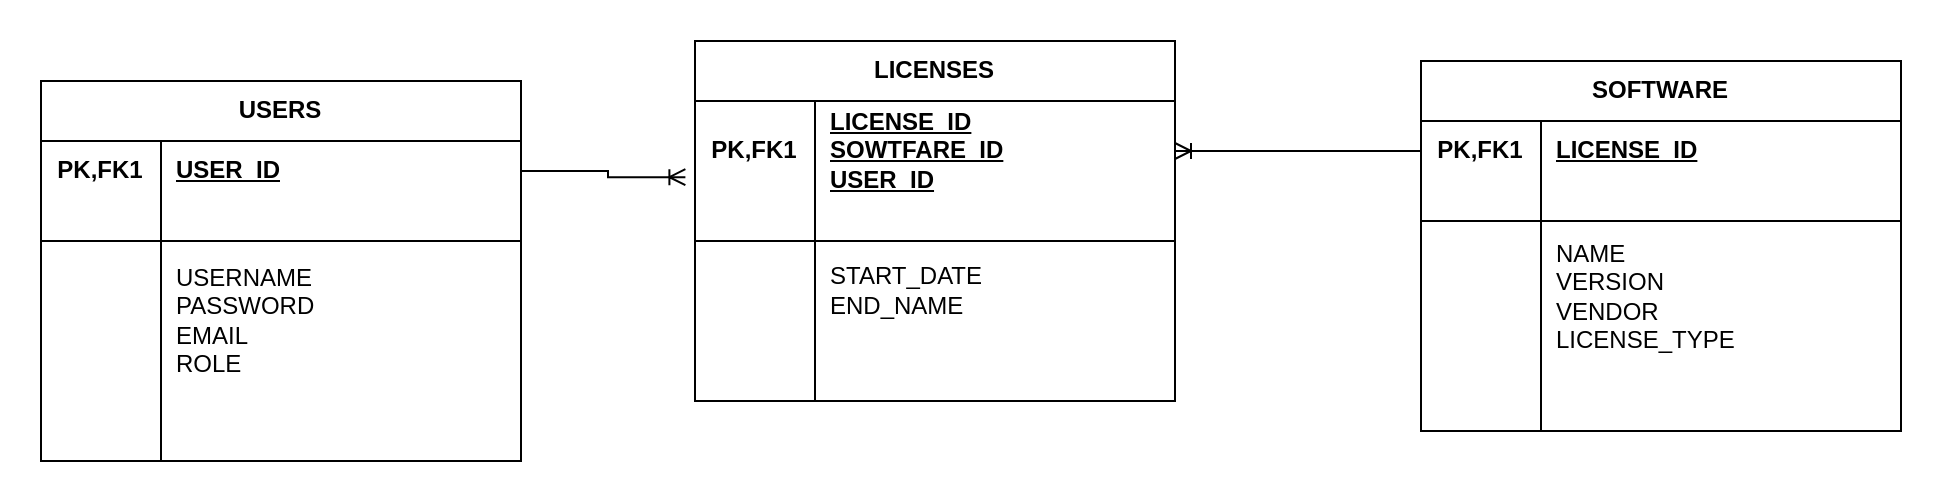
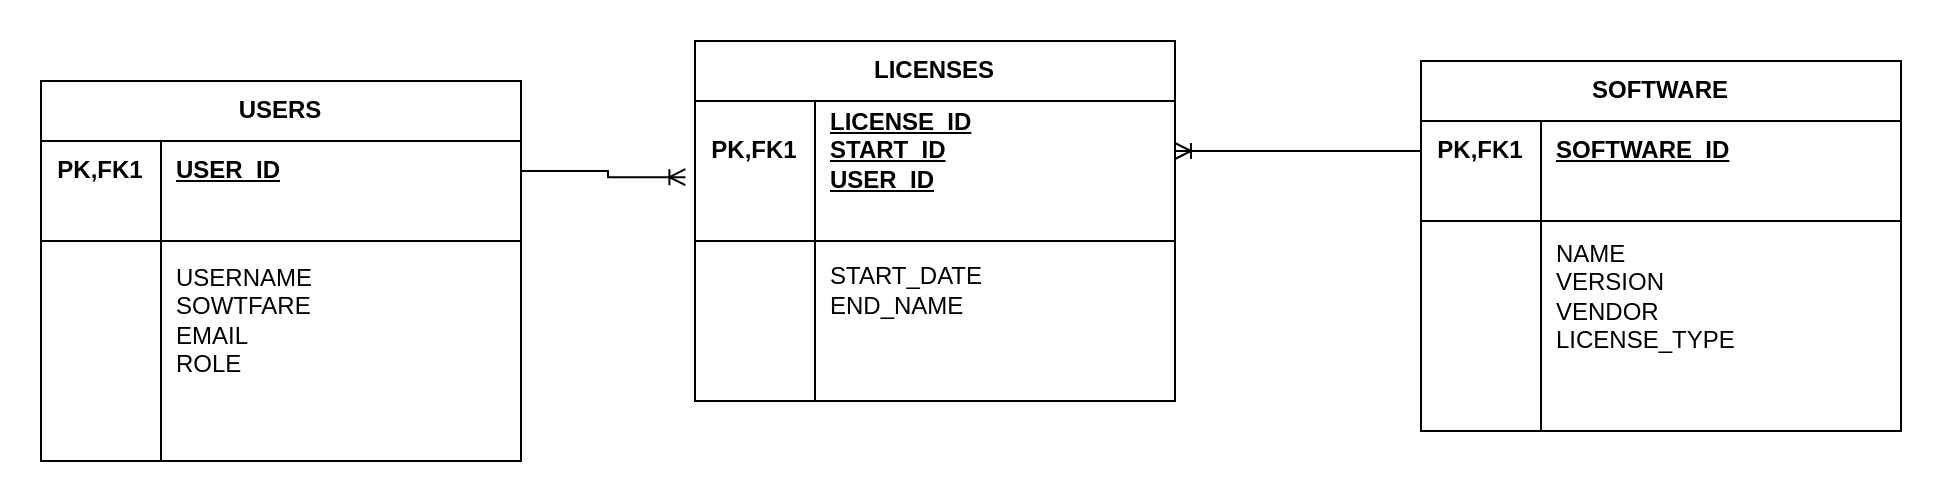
(905, 151) -> (898, 151)
(1624, 151) -> (1631, 151)
(231, 321) -> (231, 321)
